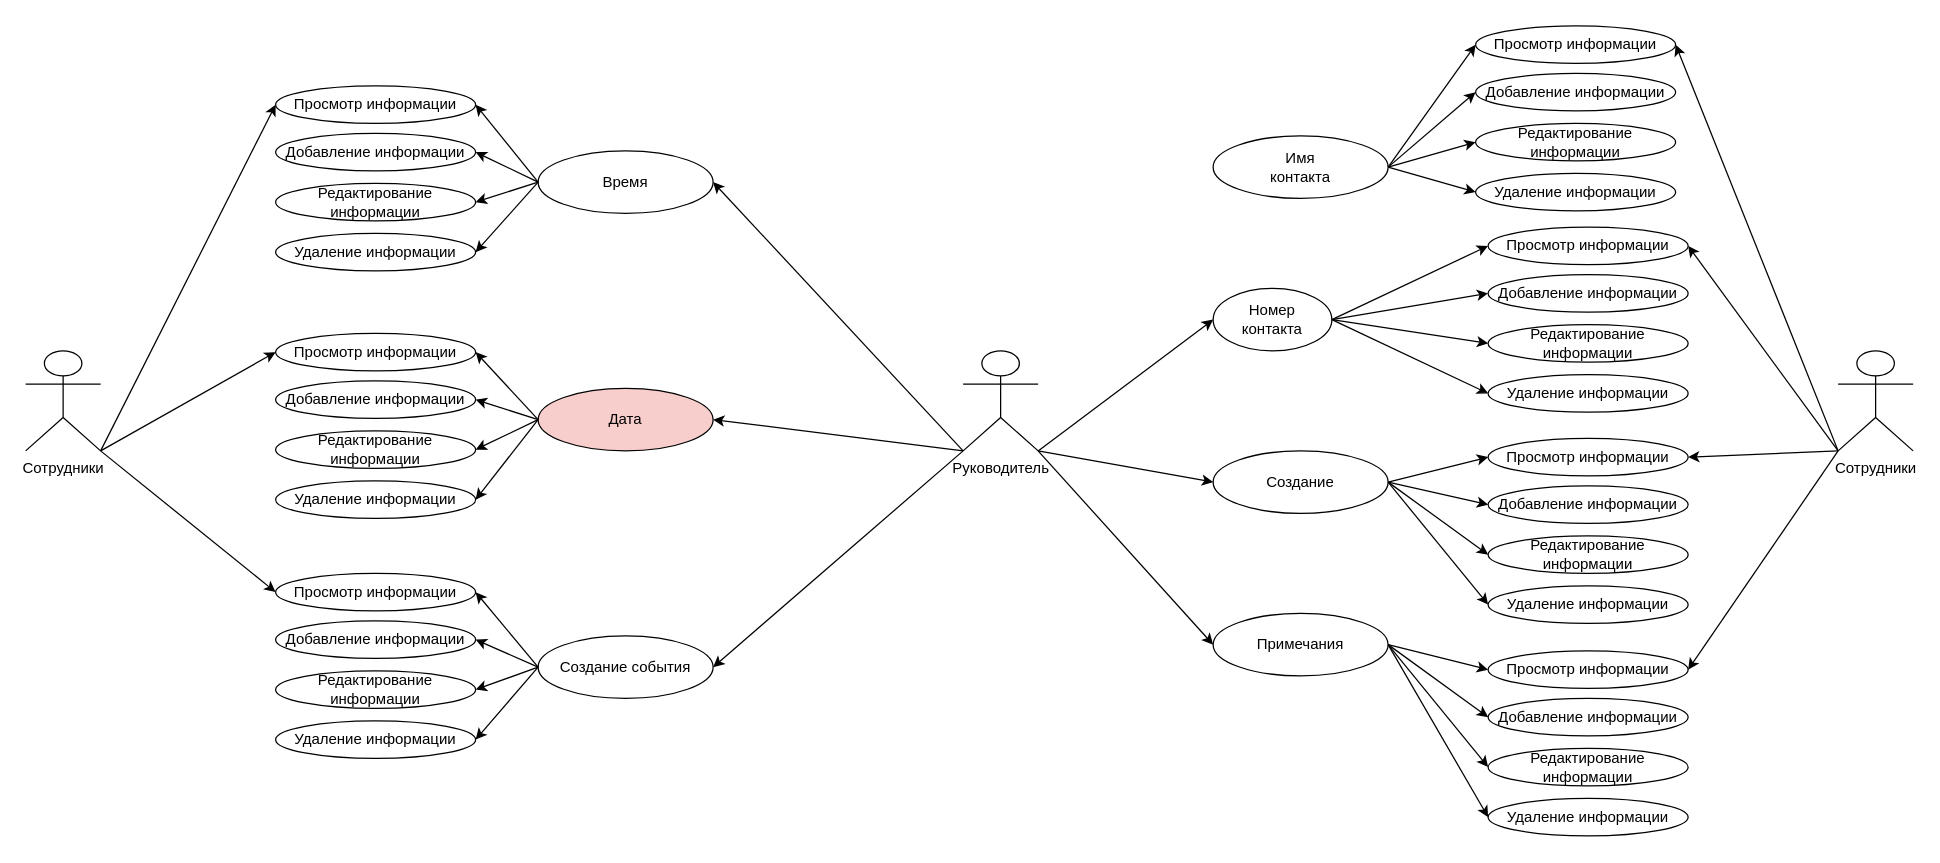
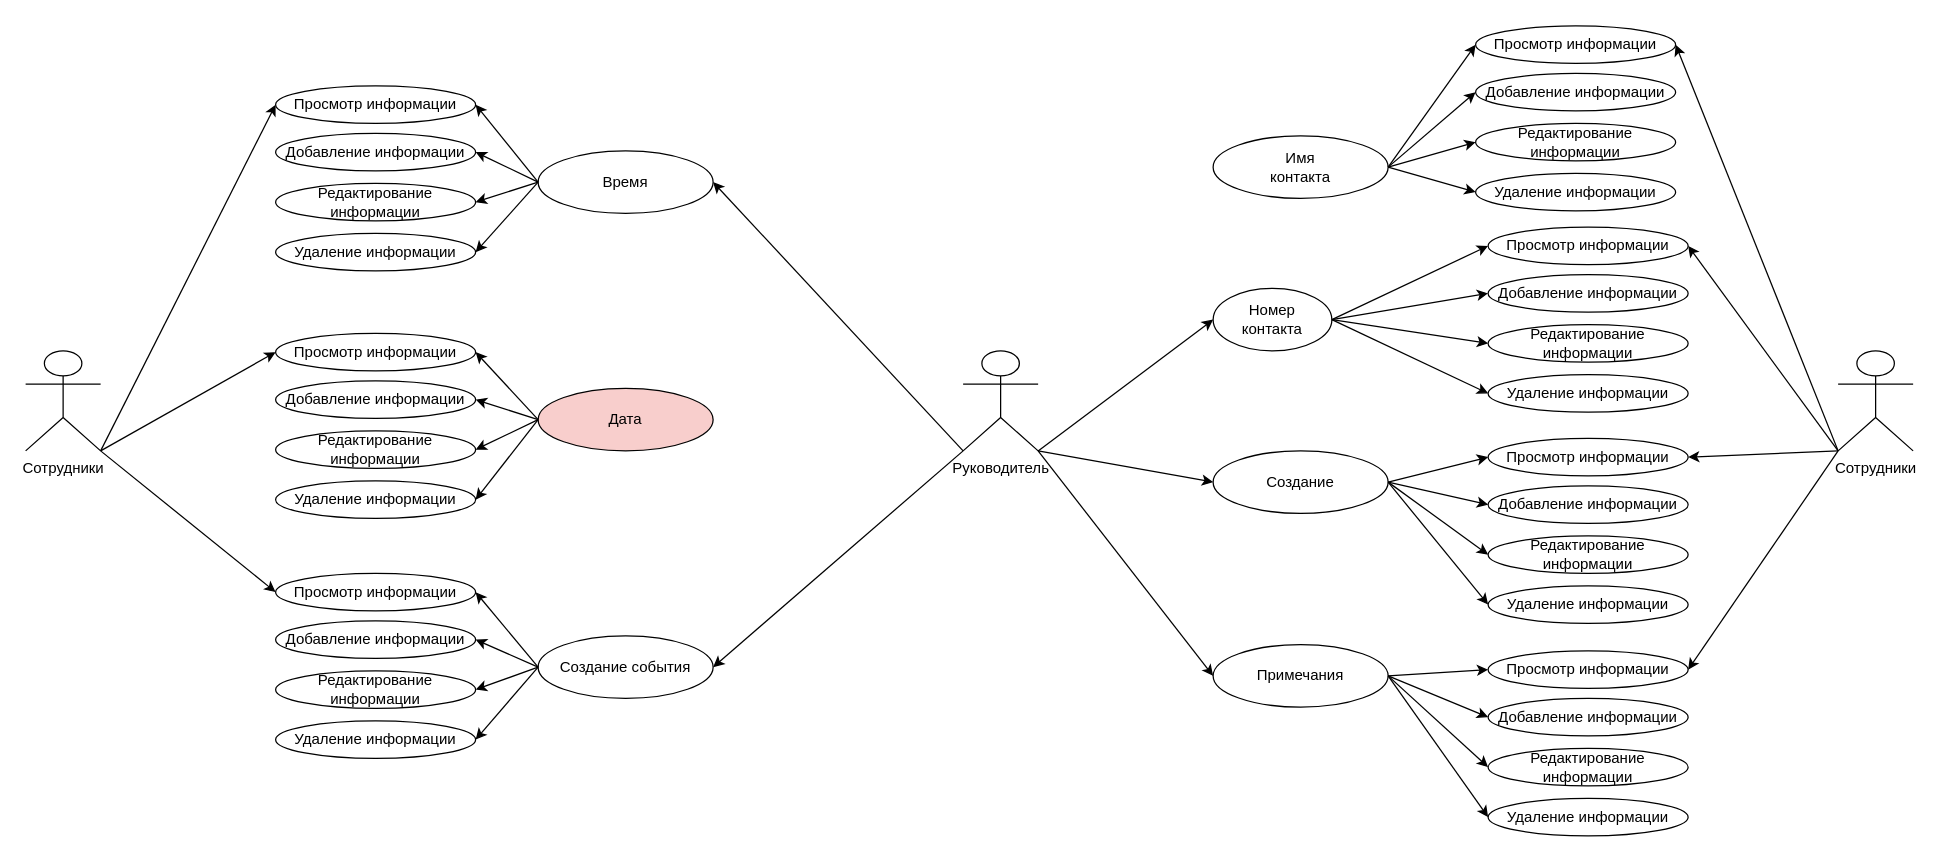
(841, 435) -> none
(1301, 644) -> (1301, 676)
